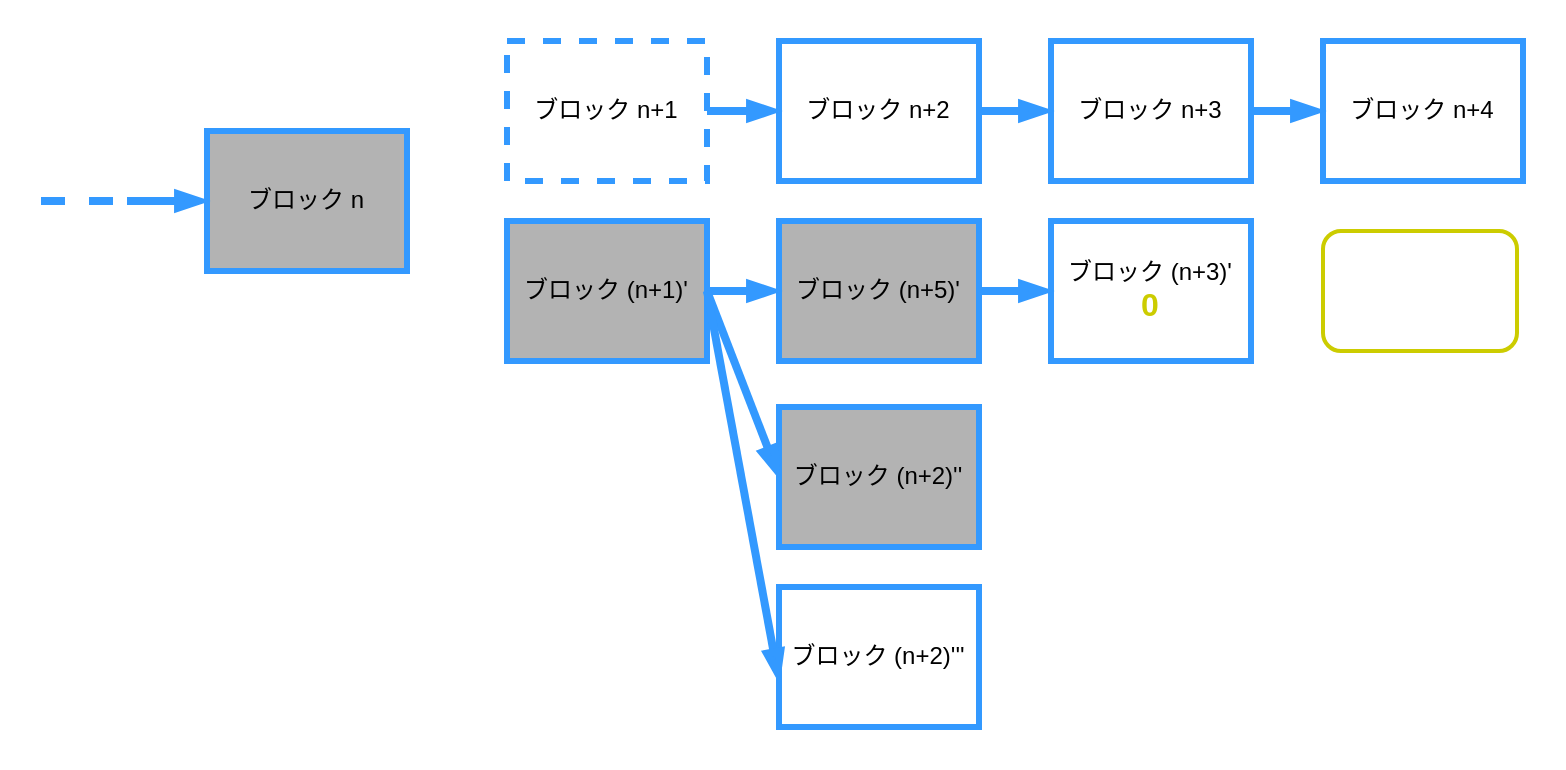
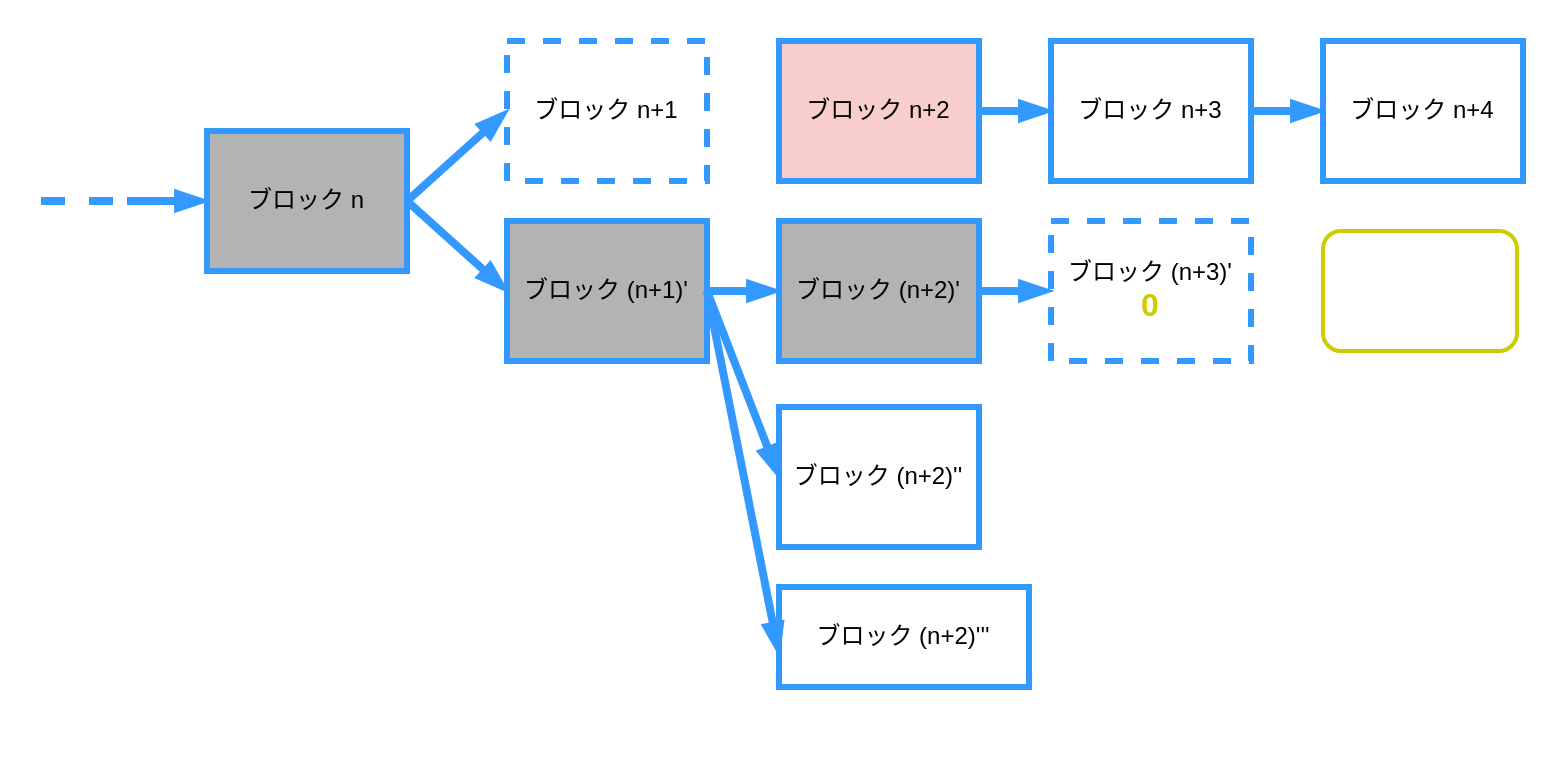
(728, 111) -> none
(879, 111) -> (879, 111)
none -> (447, 165)
none -> (447, 237)
(879, 291) -> (879, 291)
(1151, 291) -> (1151, 291)
(879, 477) -> (879, 477)
(879, 657) -> (904, 637)
